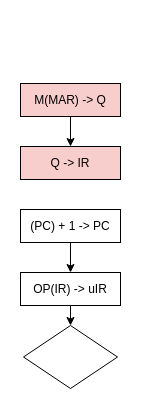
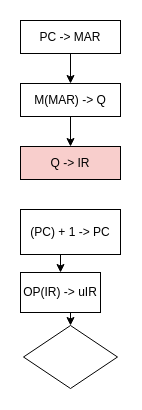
none -> (71, 37)
none -> (71, 65)
(71, 100) -> (71, 100)
(71, 226) -> (71, 232)
(71, 289) -> (61, 293)
